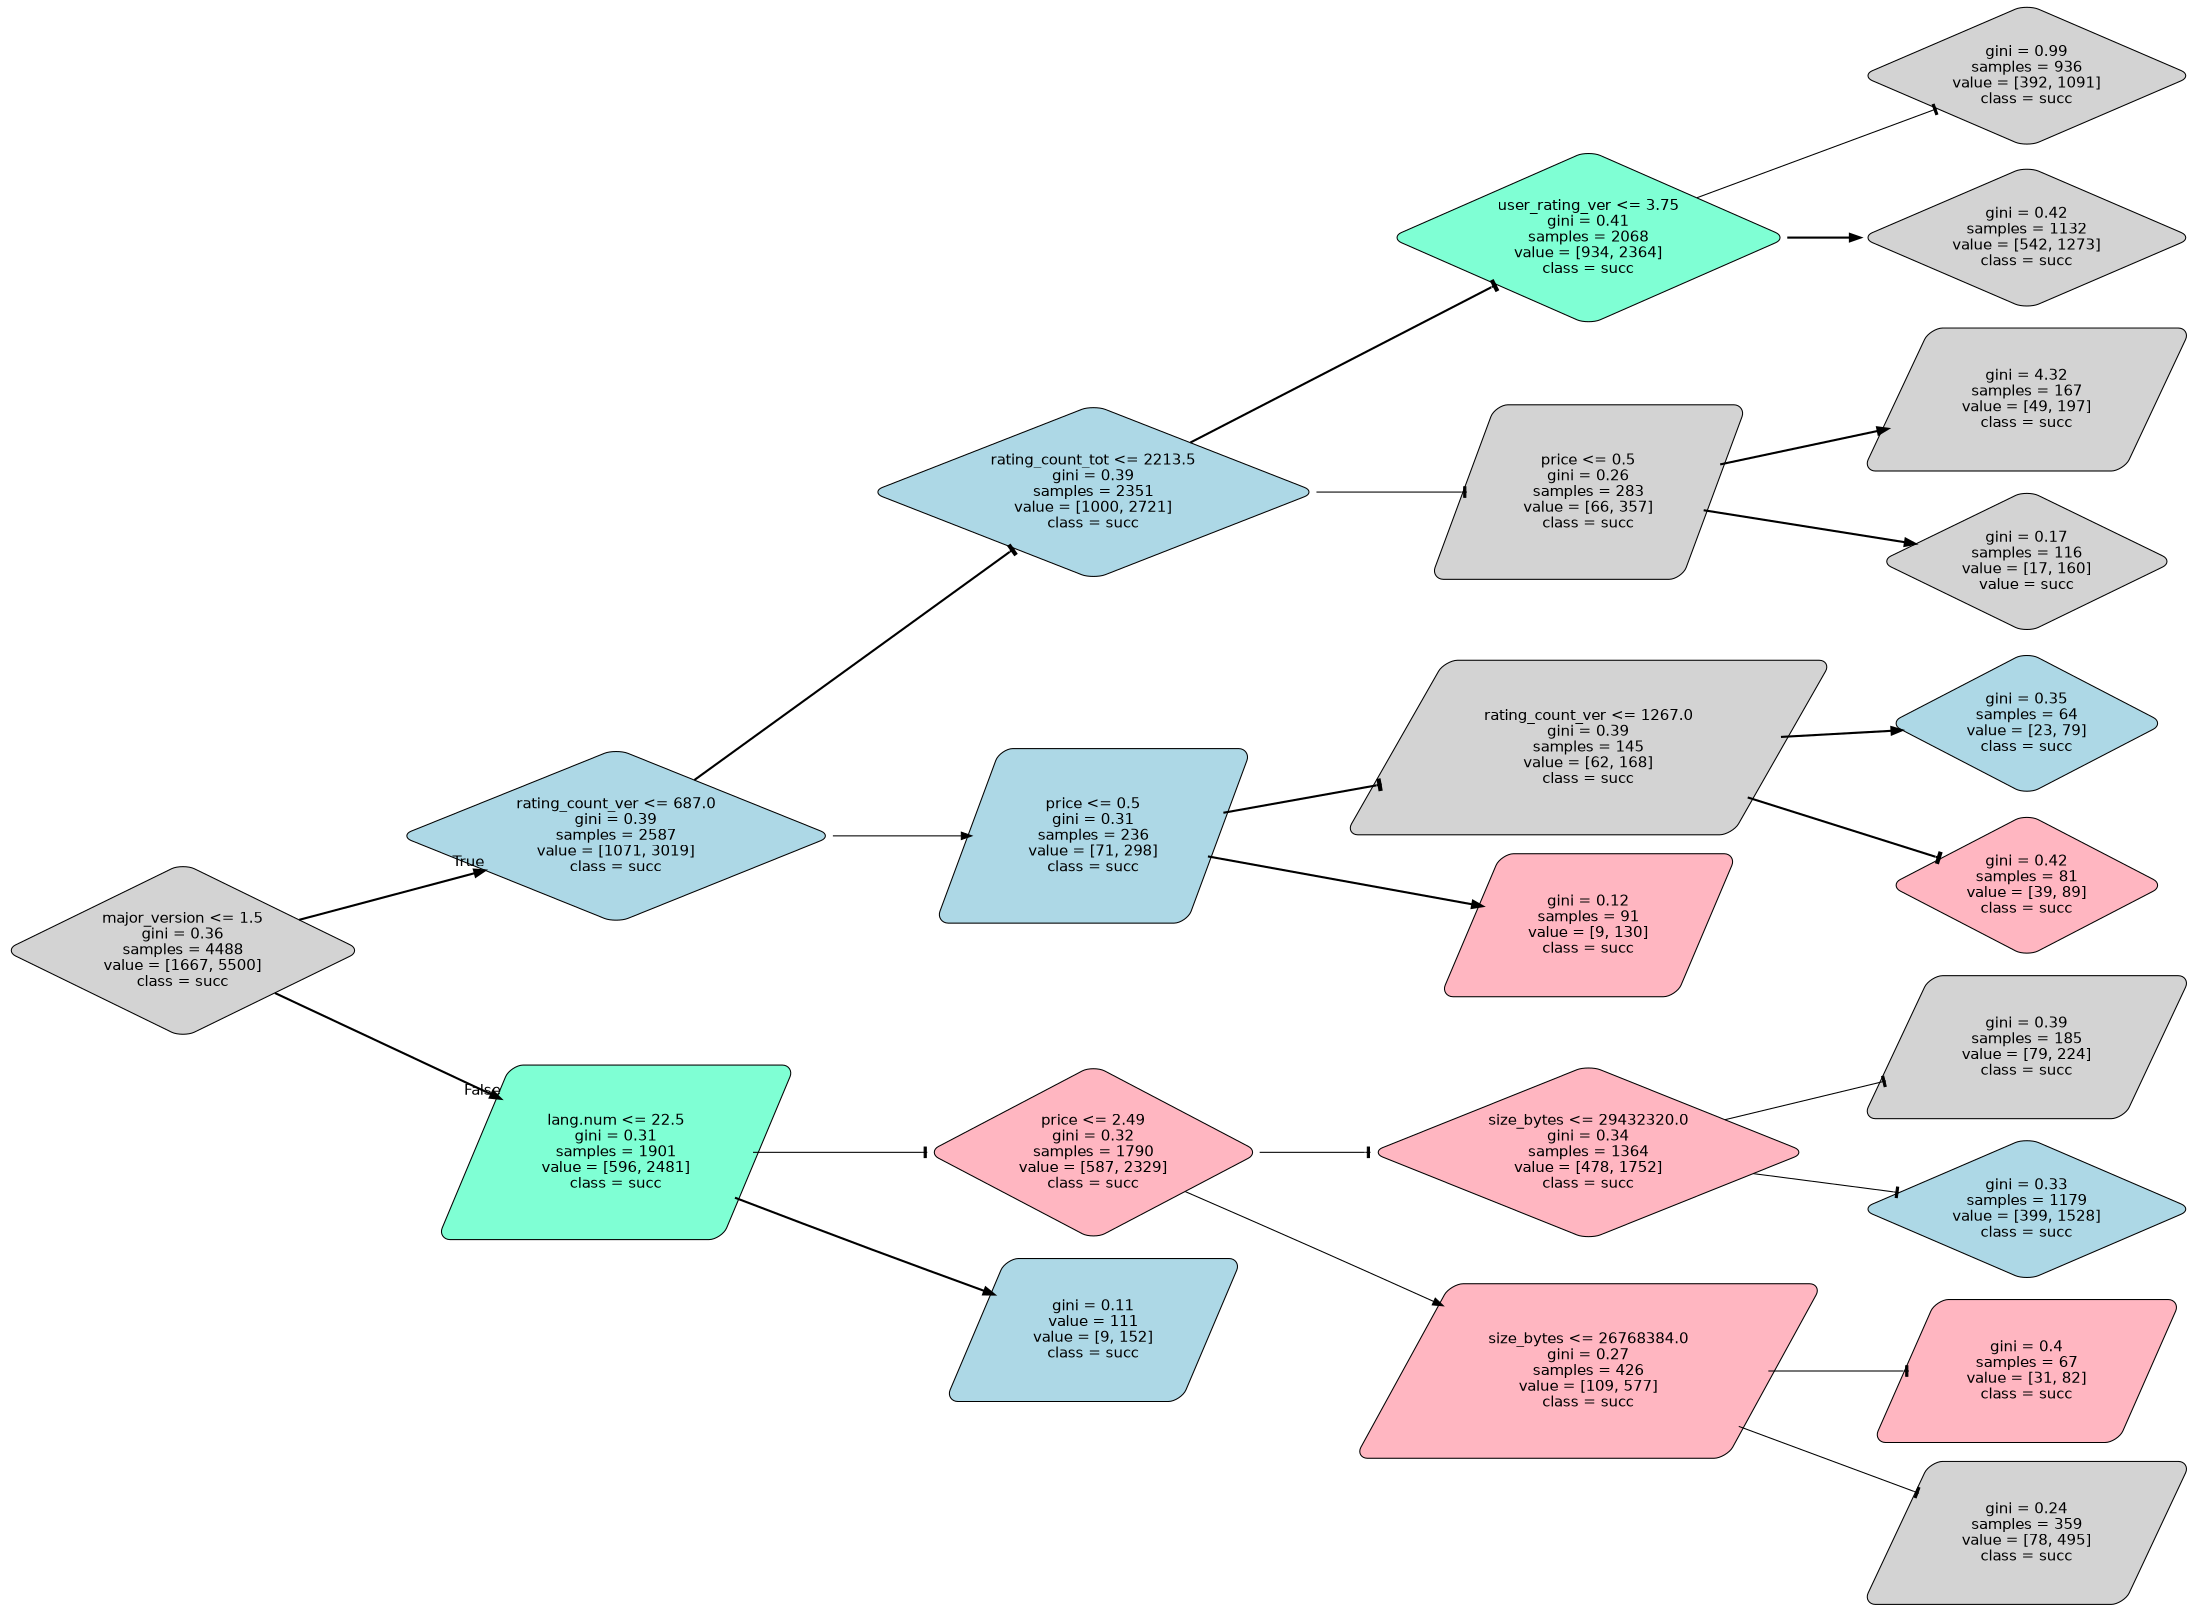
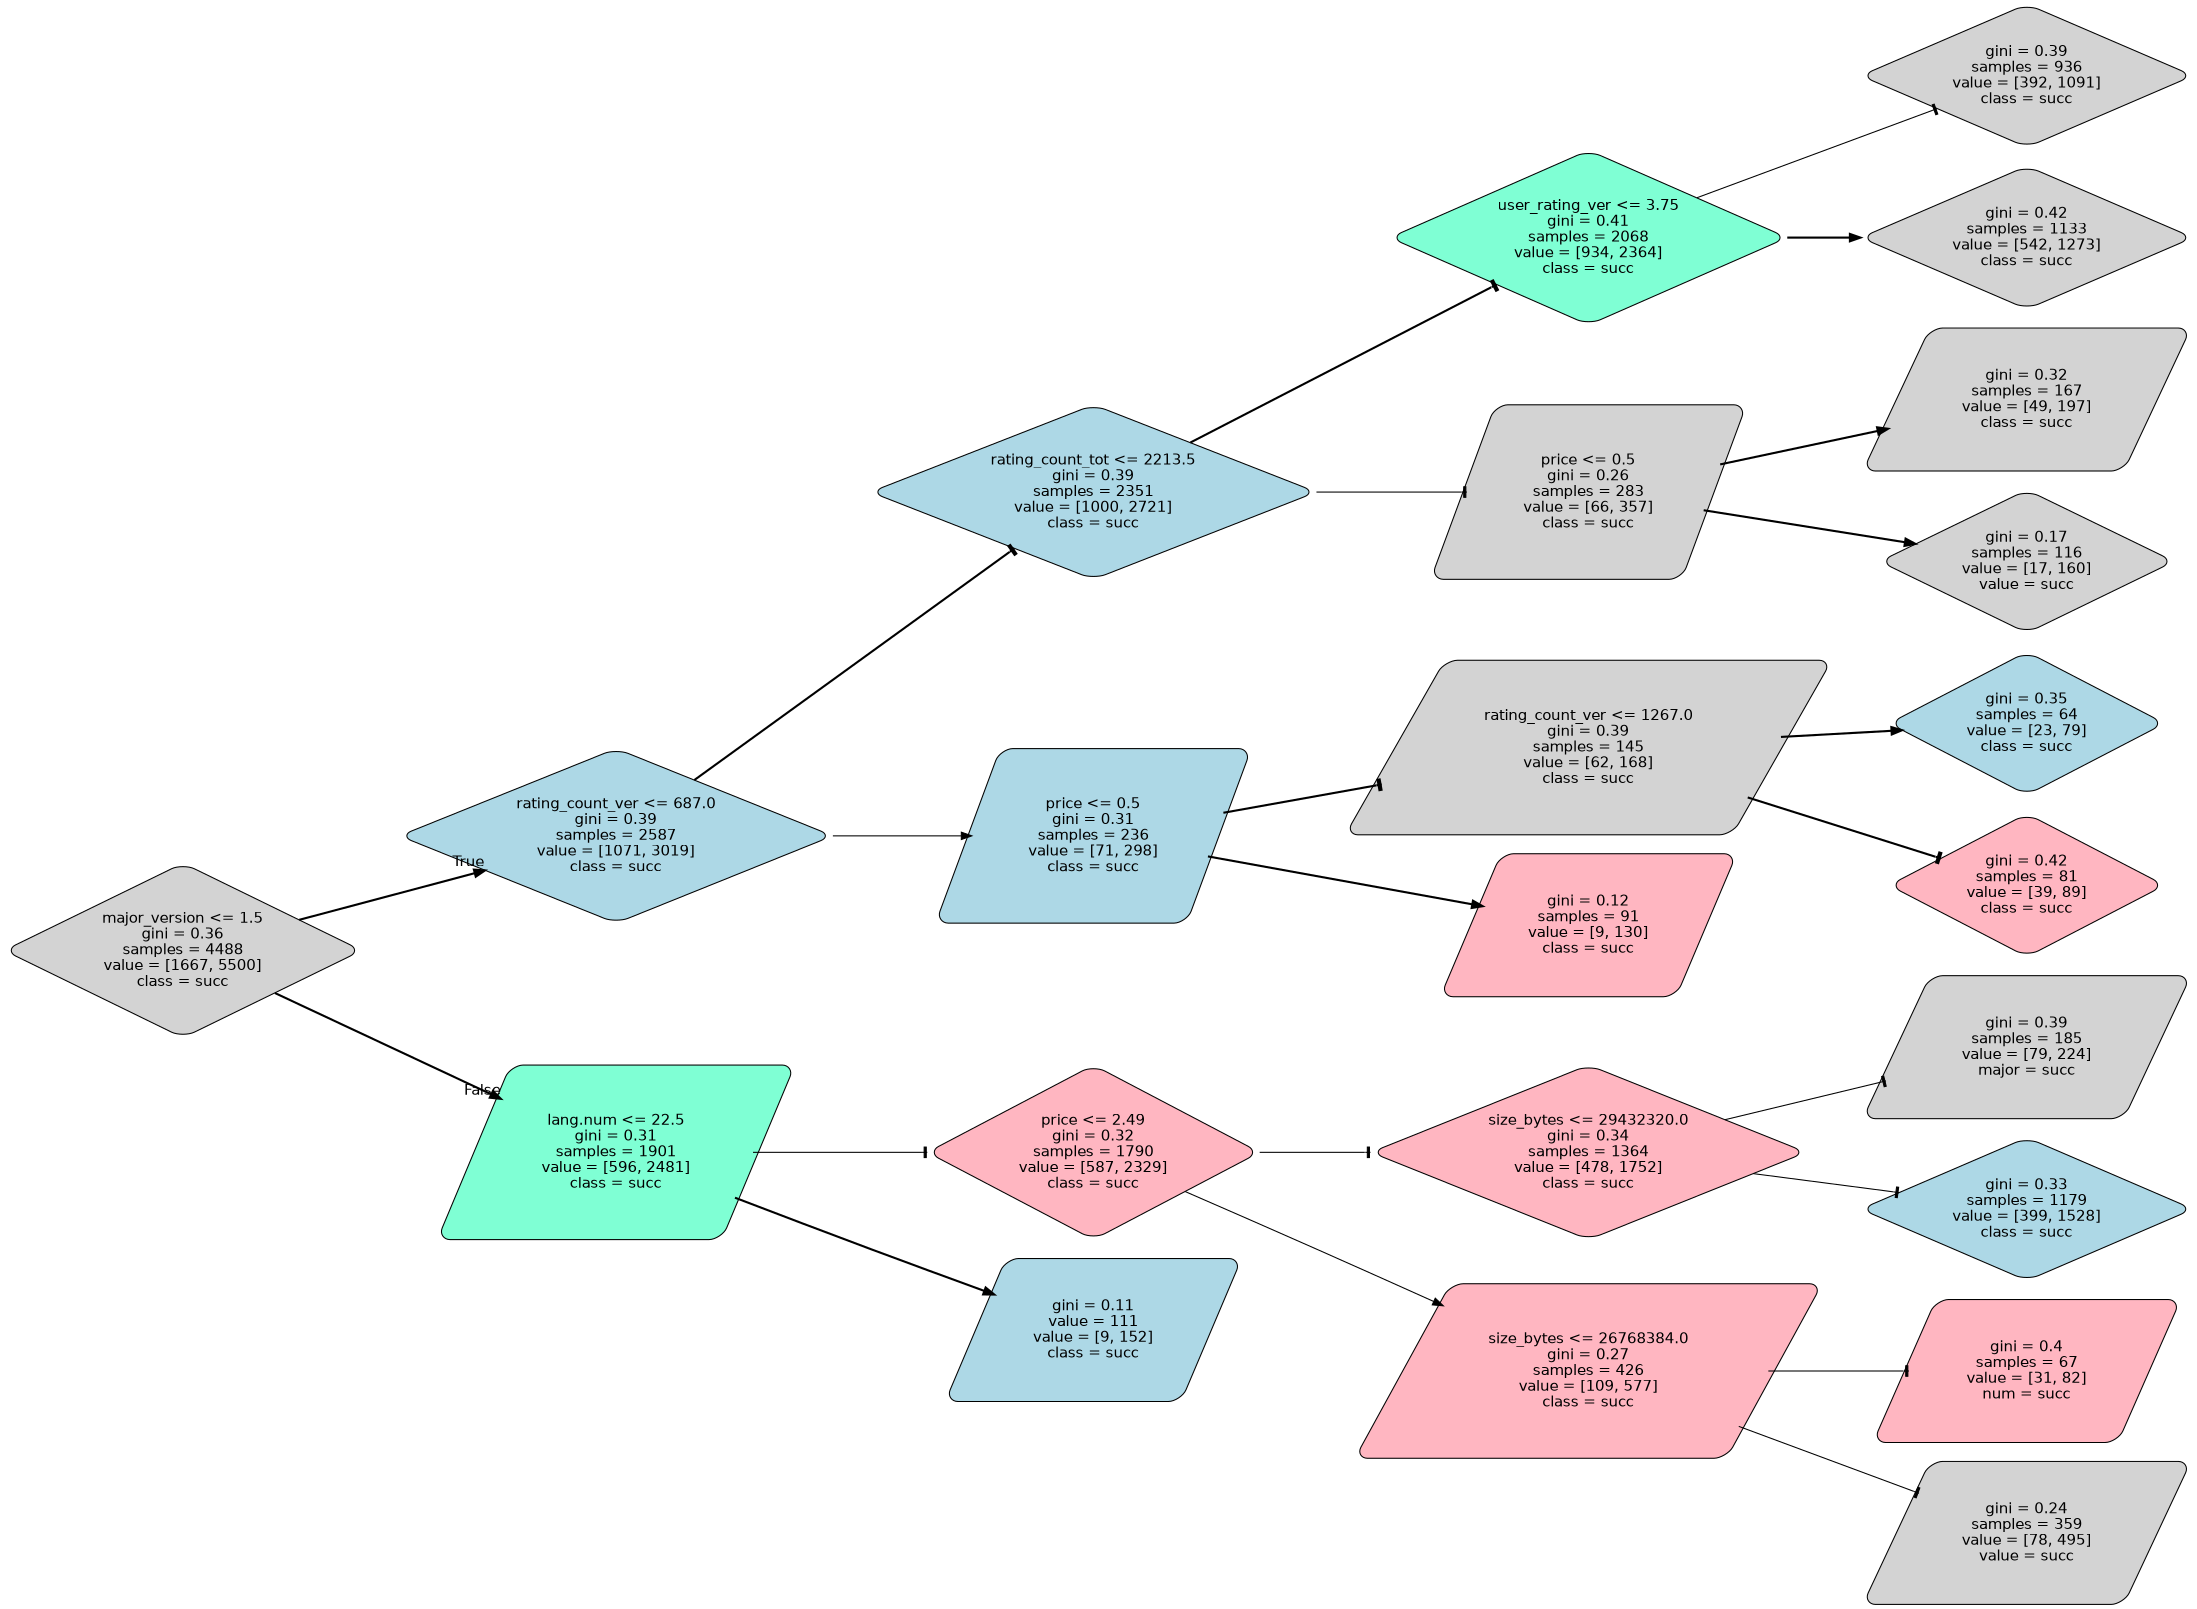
(2027, 76) -> (2027, 76)
(2027, 238) -> (2027, 238)
(2027, 400) -> (2027, 400)
(2027, 1047) -> (2027, 1047)
(2027, 1371) -> (2027, 1371)
(2027, 1533) -> (2027, 1533)
